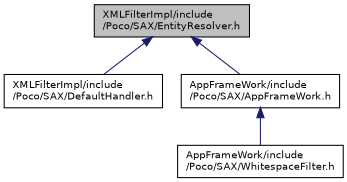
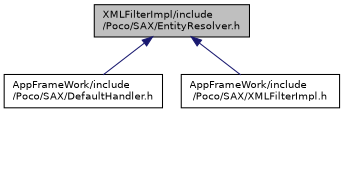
(83, 91) -> (83, 91)
(260, 91) -> (260, 91)
(260, 161) -> none
